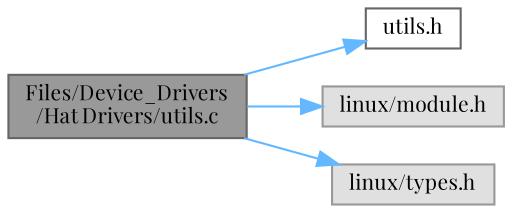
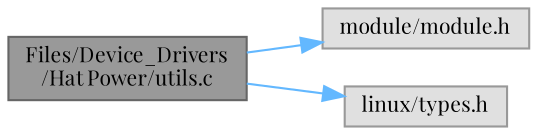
(413, 28) -> none
(128, 106) -> (128, 69)
(413, 106) -> (426, 28)
